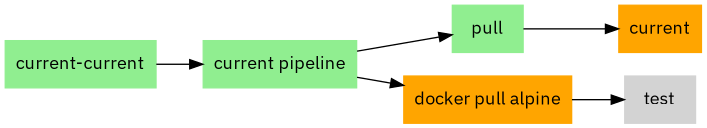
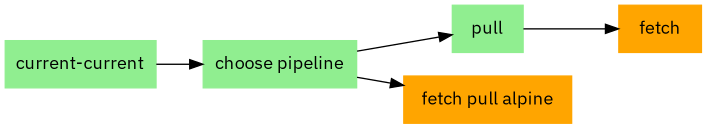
(660, 29) -> (660, 29)
(280, 64) -> (280, 64)
(488, 100) -> (488, 100)
(660, 100) -> none
